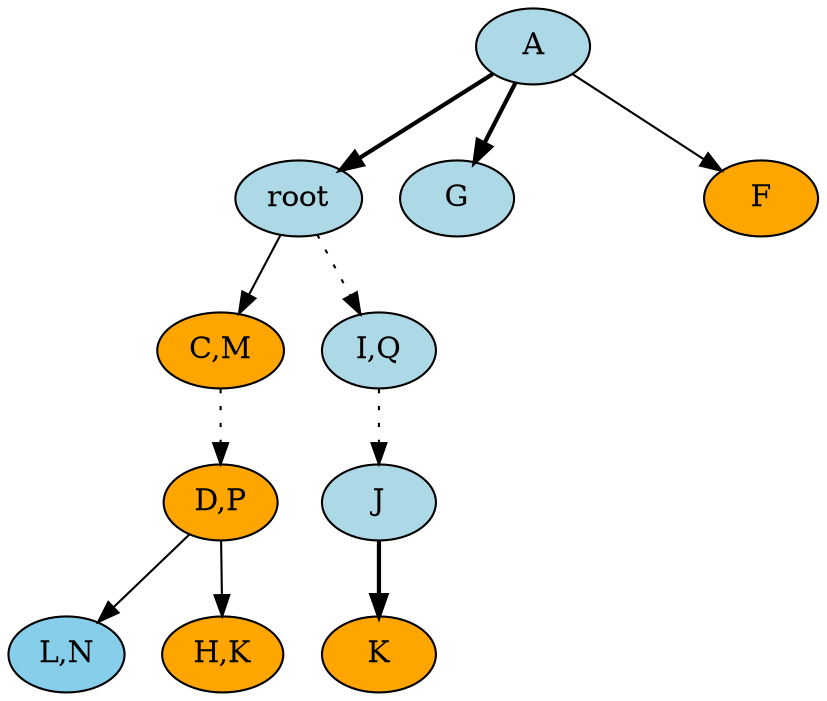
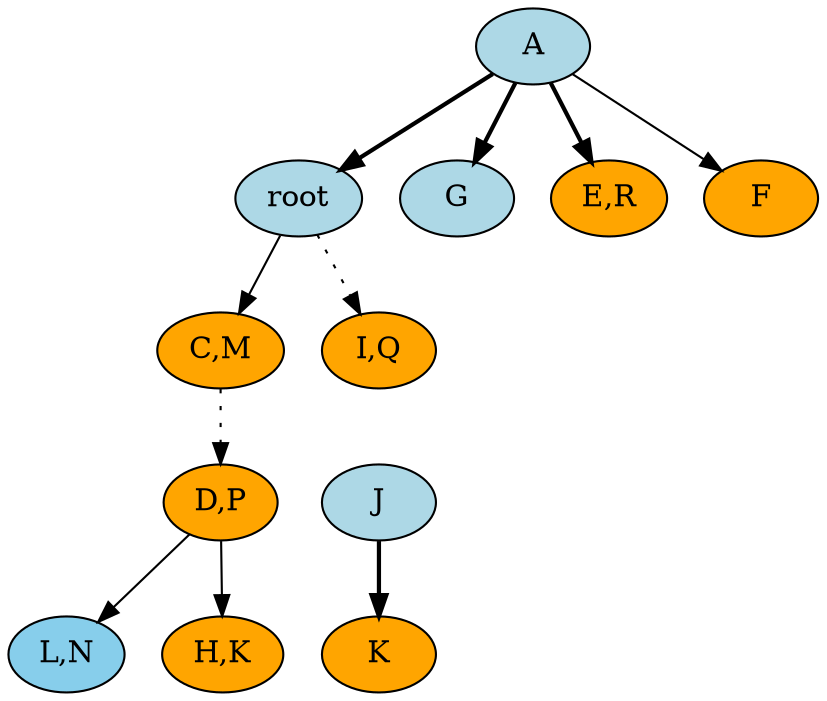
none -> (609, 198)
(379, 350) -> (379, 350)
(379, 416) -> none
